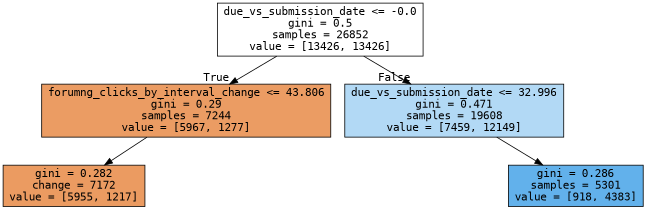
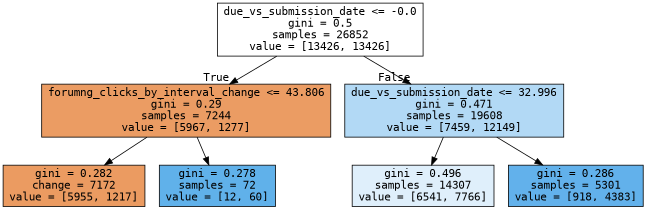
none -> (217, 186)
none -> (423, 186)
